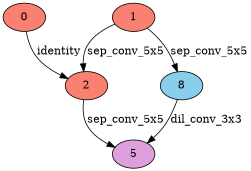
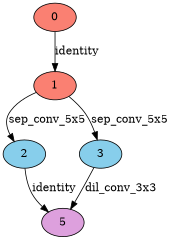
(37, 58) -> (55, 48)
(86, 86) -> (24, 154)
(182, 86) -> (101, 154)
(126, 120) -> (54, 188)
